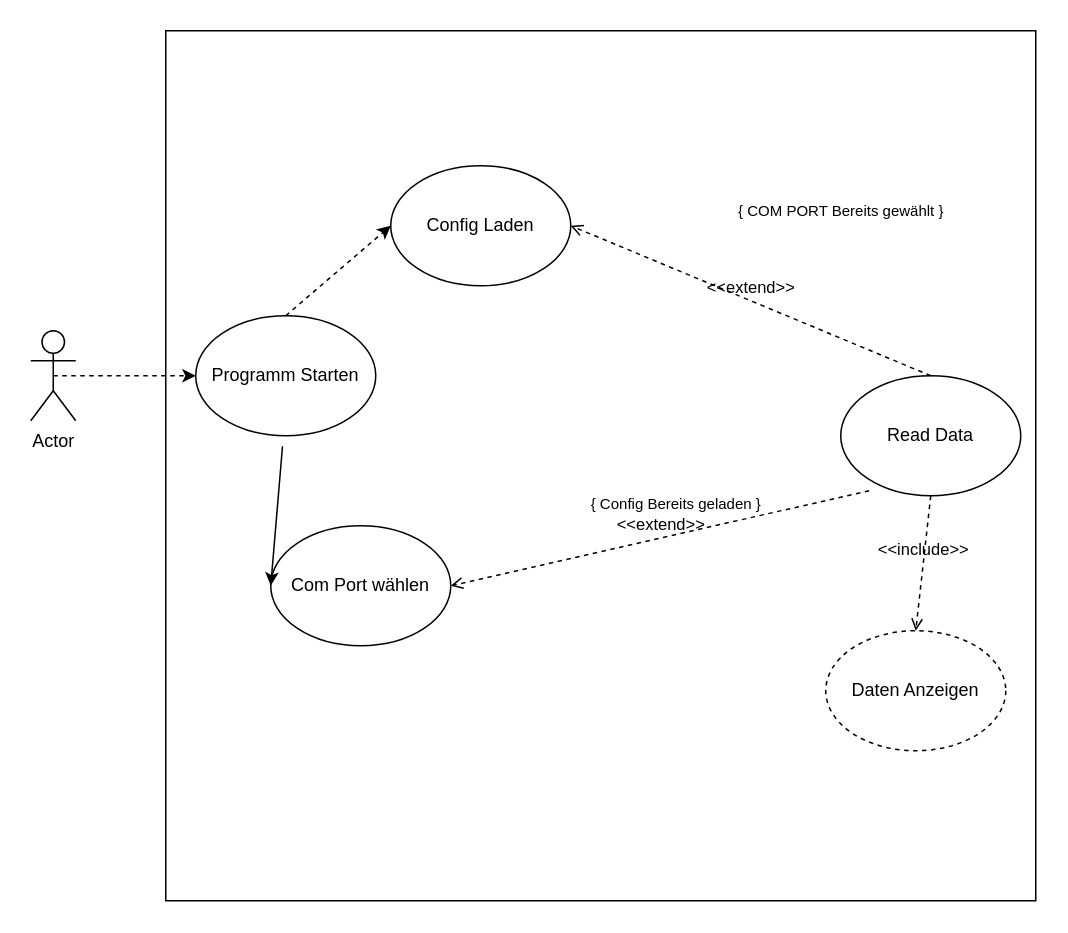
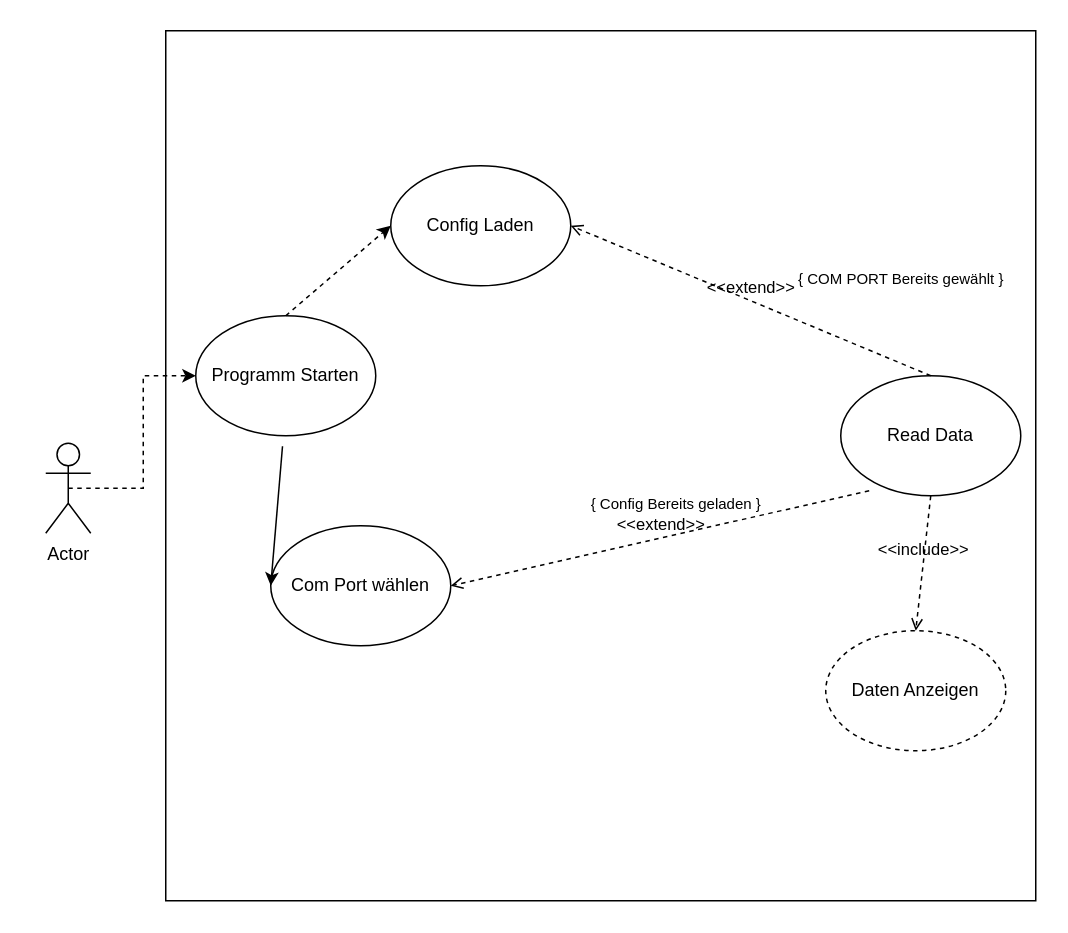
(841, 211) -> (901, 278)
(53, 376) -> (68, 488)
